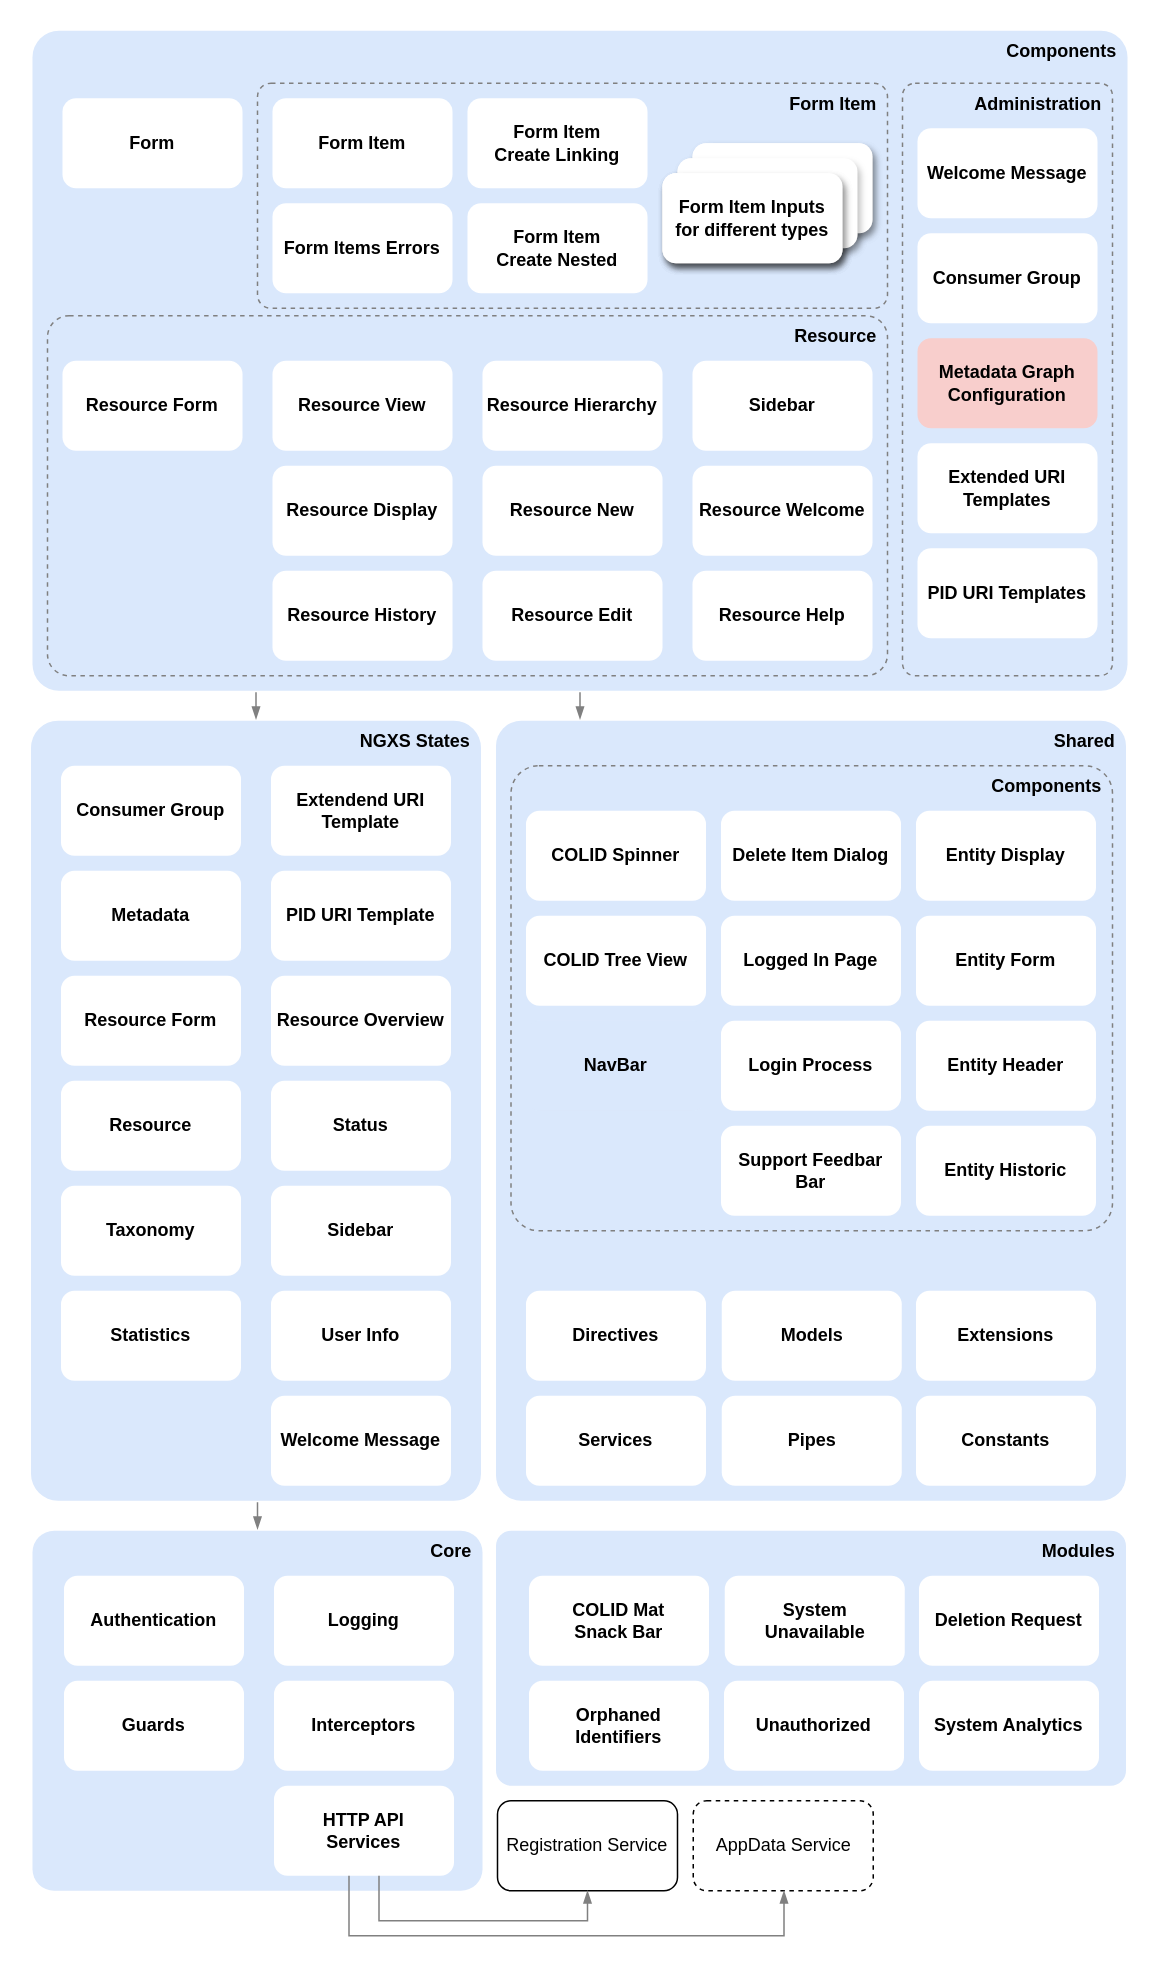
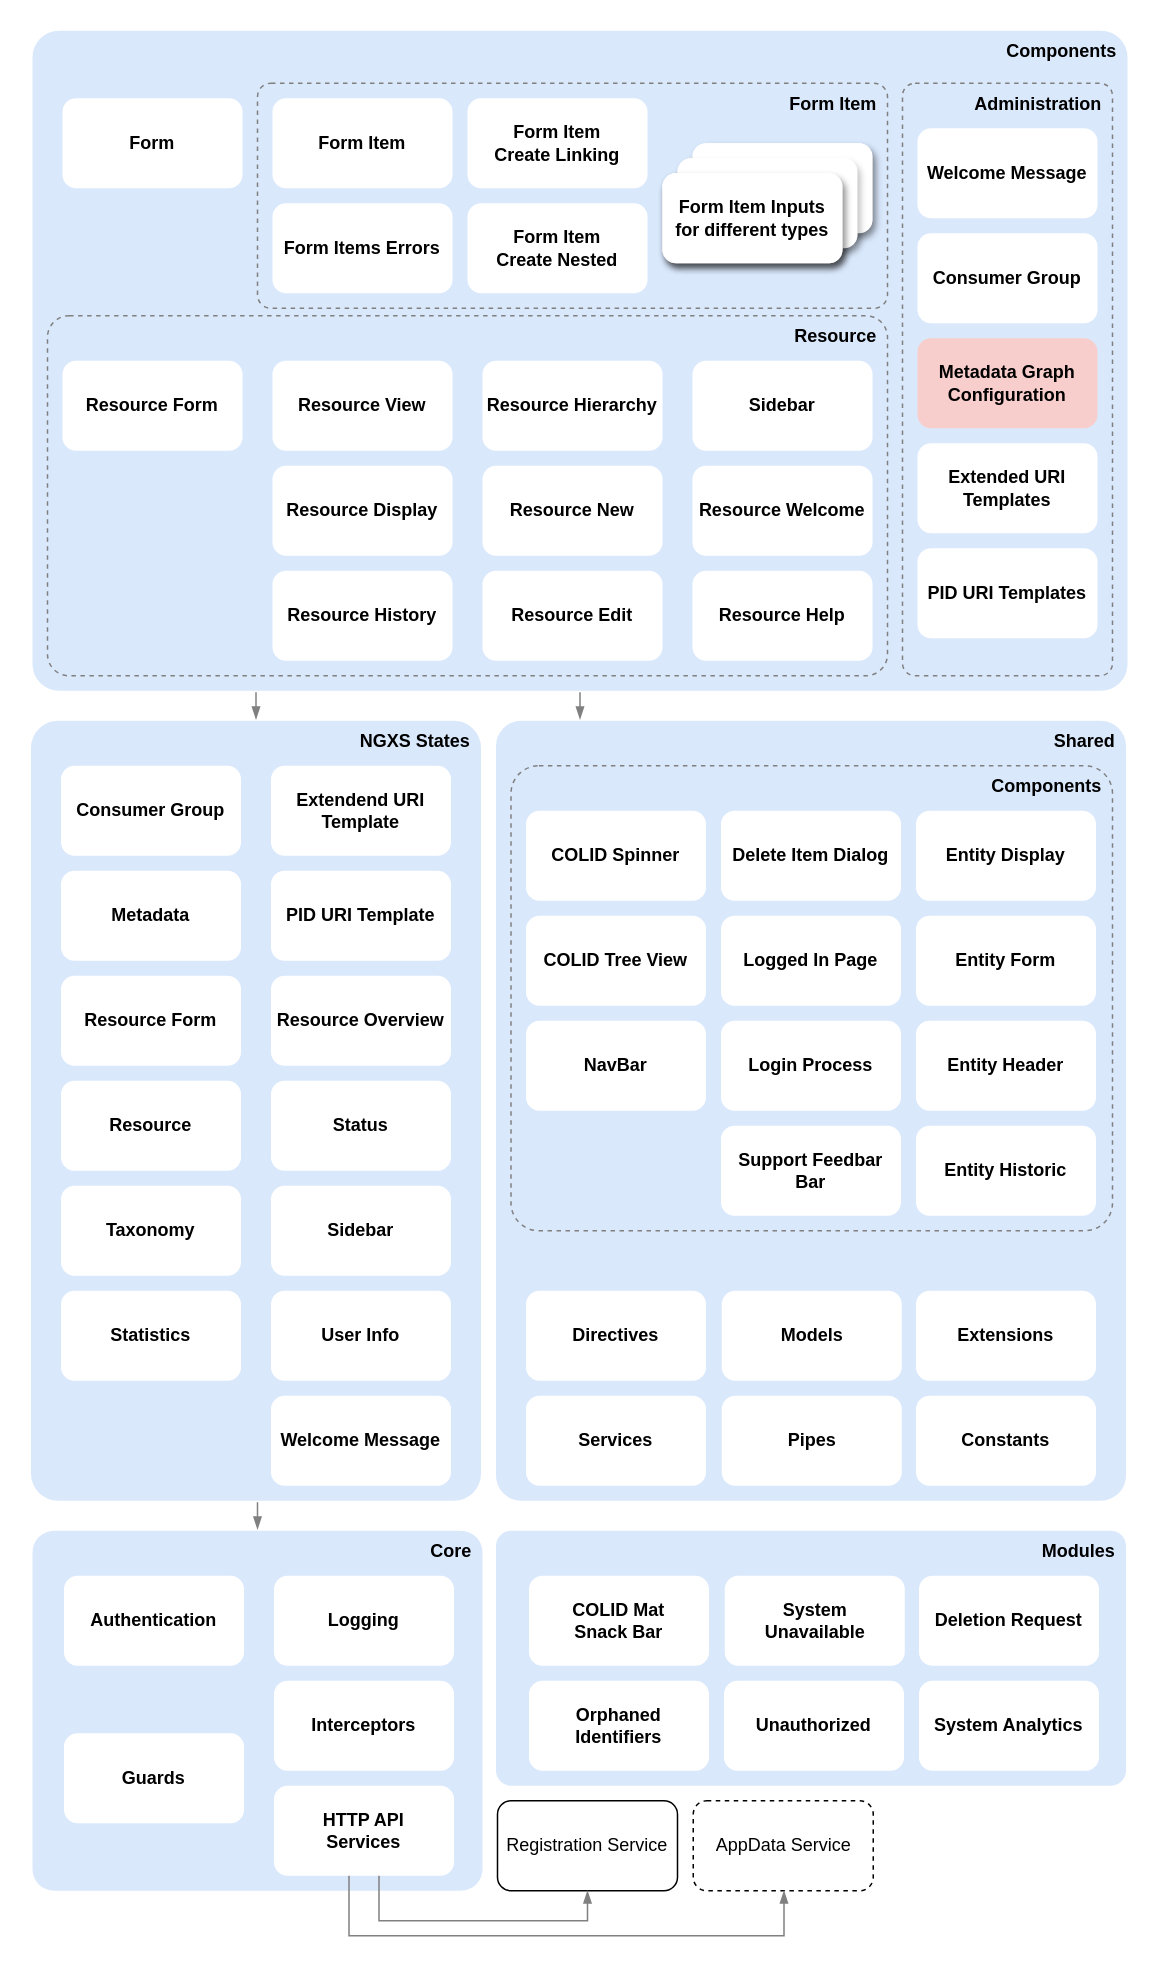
(616, 1066) -> (616, 1066)
(154, 1726) -> (154, 1778)
